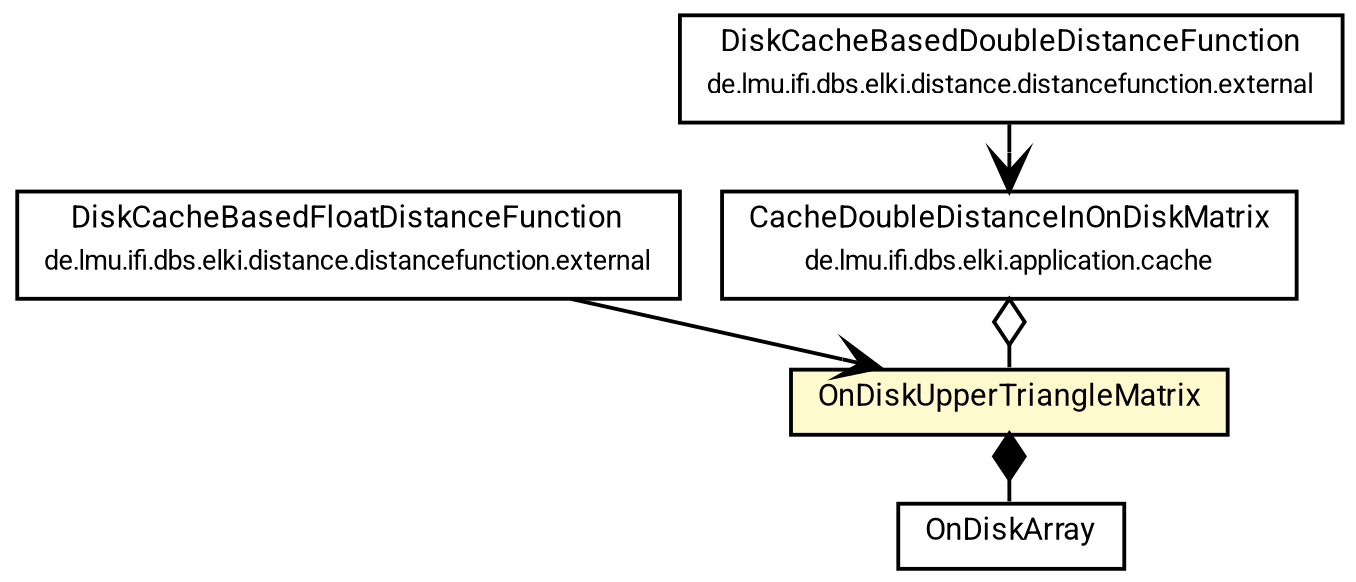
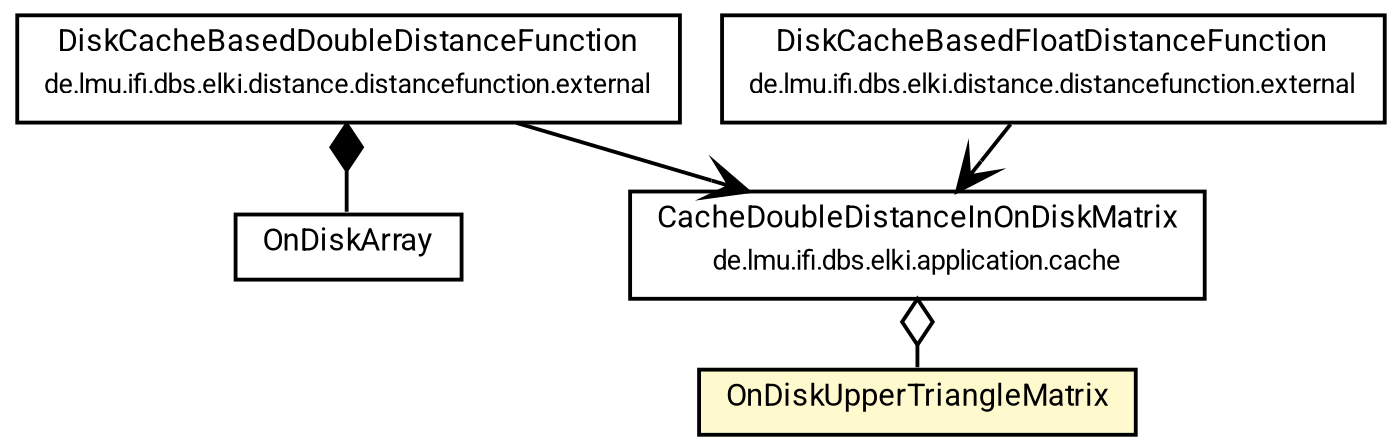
(707, 329) -> (996, 143)
(1009, 490) -> (347, 191)
